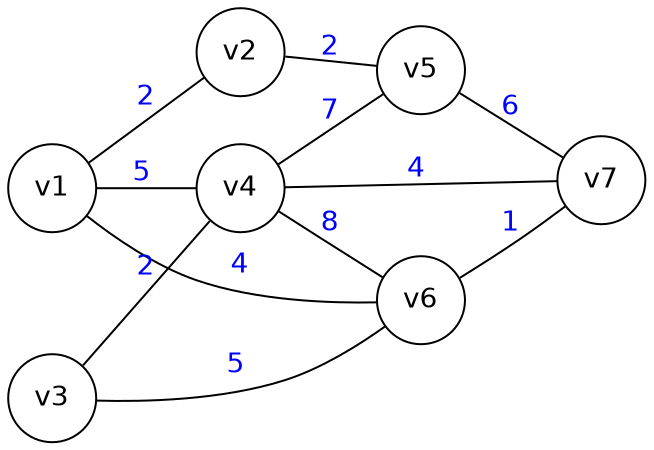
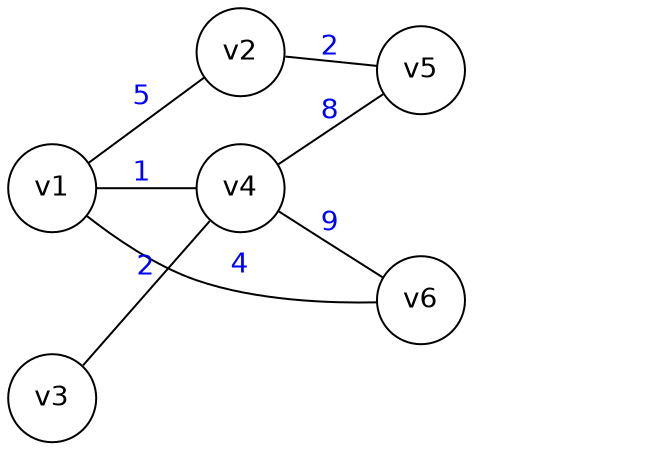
(146, 97) -> (146, 97)
(331, 111) -> (331, 111)
(146, 173) -> (146, 173)
(601, 180) -> none
(331, 223) -> (331, 223)
(248, 389) -> none
